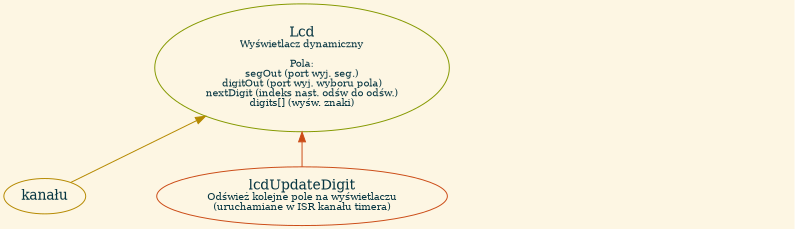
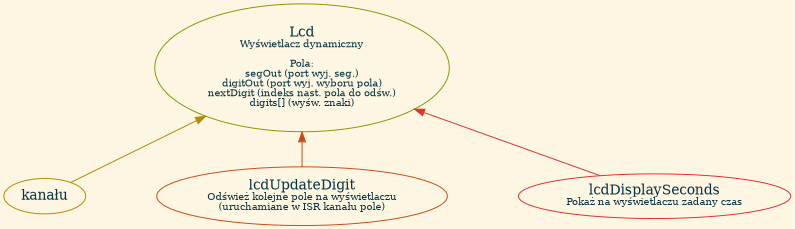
(302, 93) -> (302, 93)
none -> (655, 196)
(302, 207) -> (302, 207)
